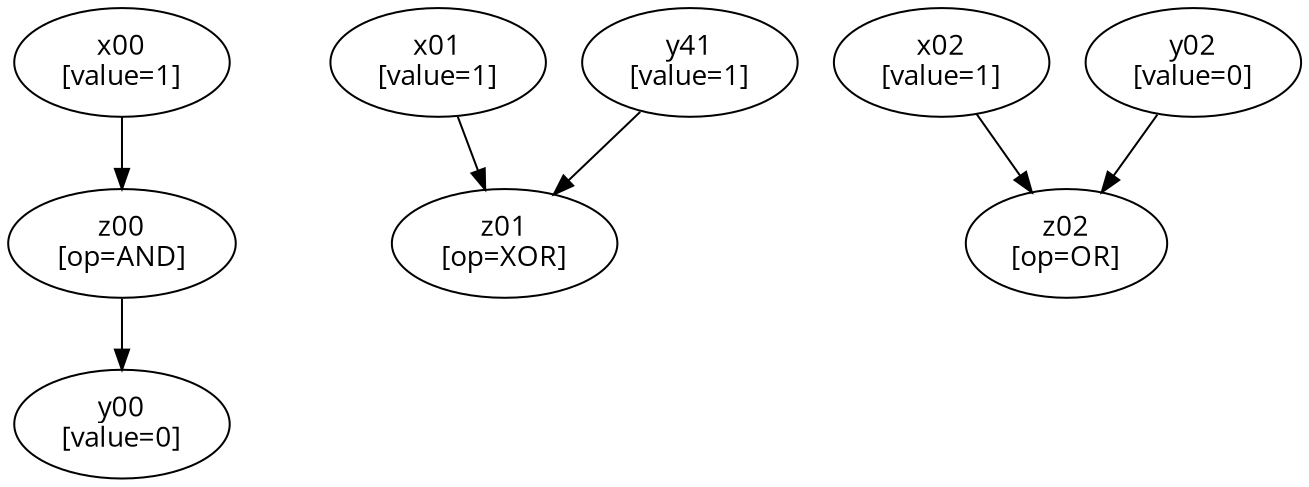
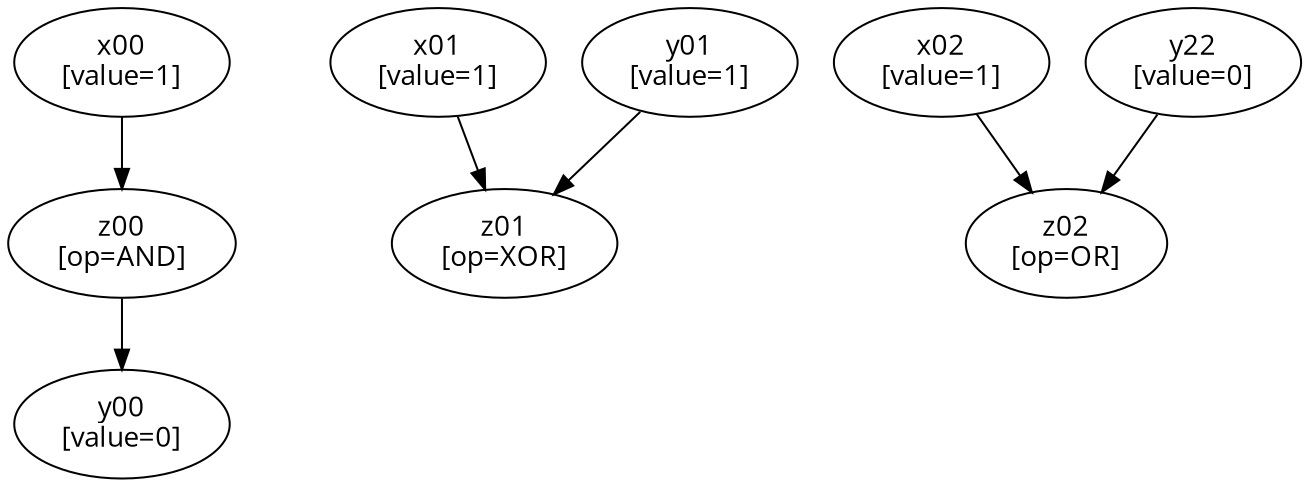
(690, 62) -> (690, 62)
(1193, 62) -> (1193, 62)
